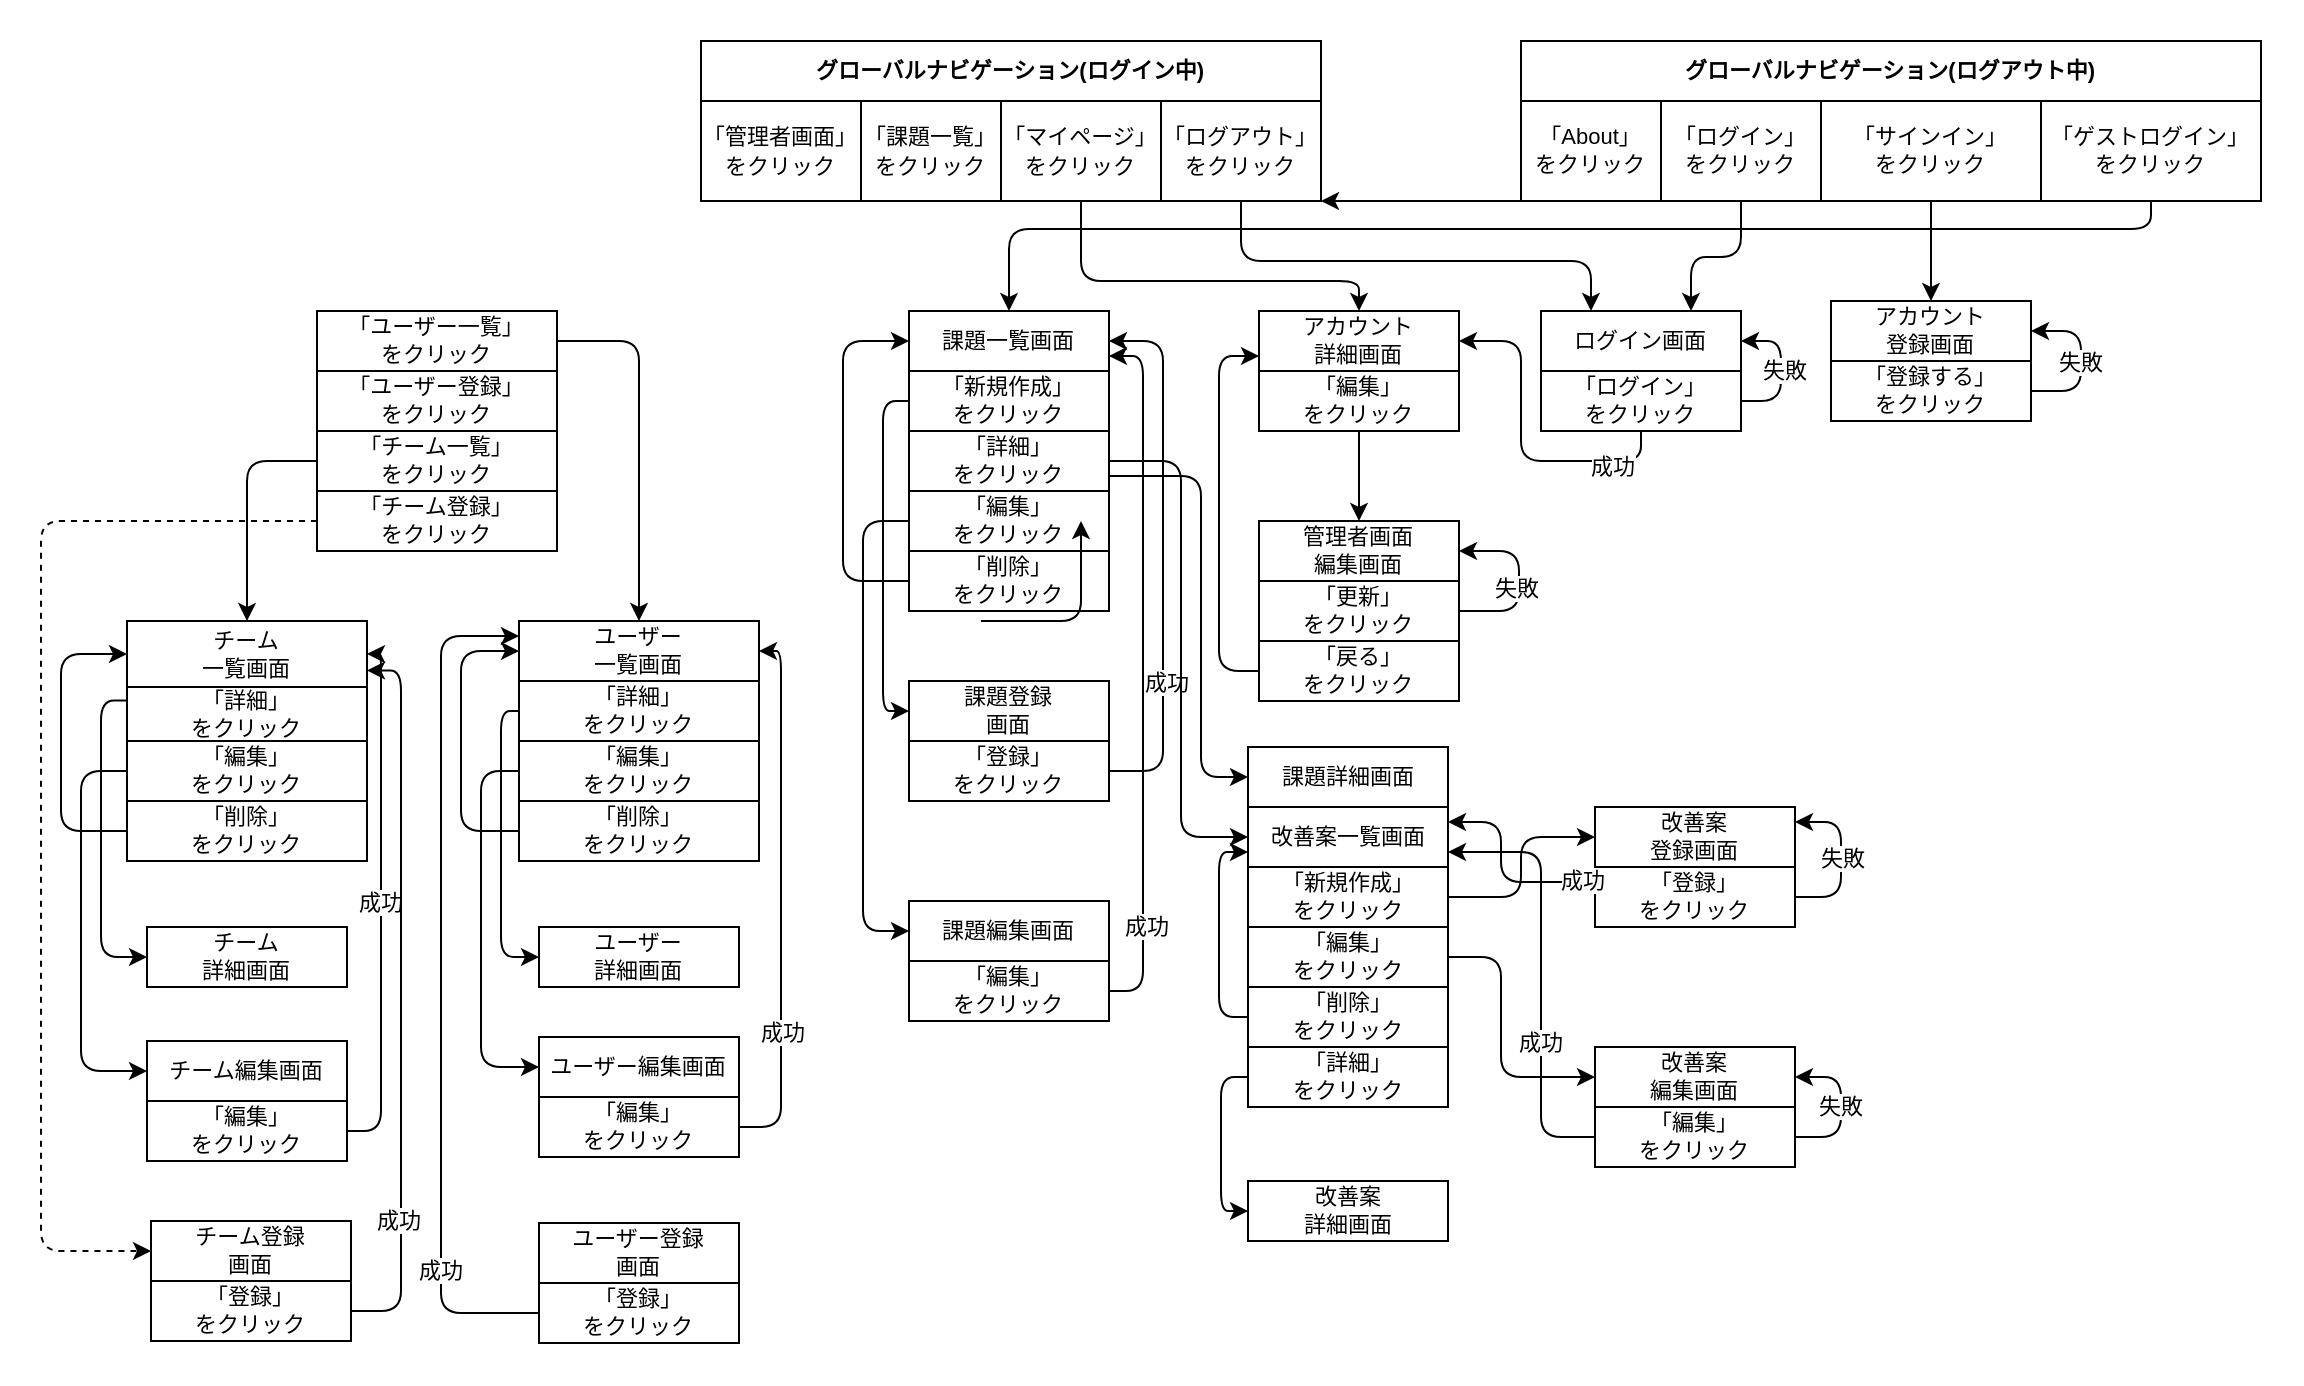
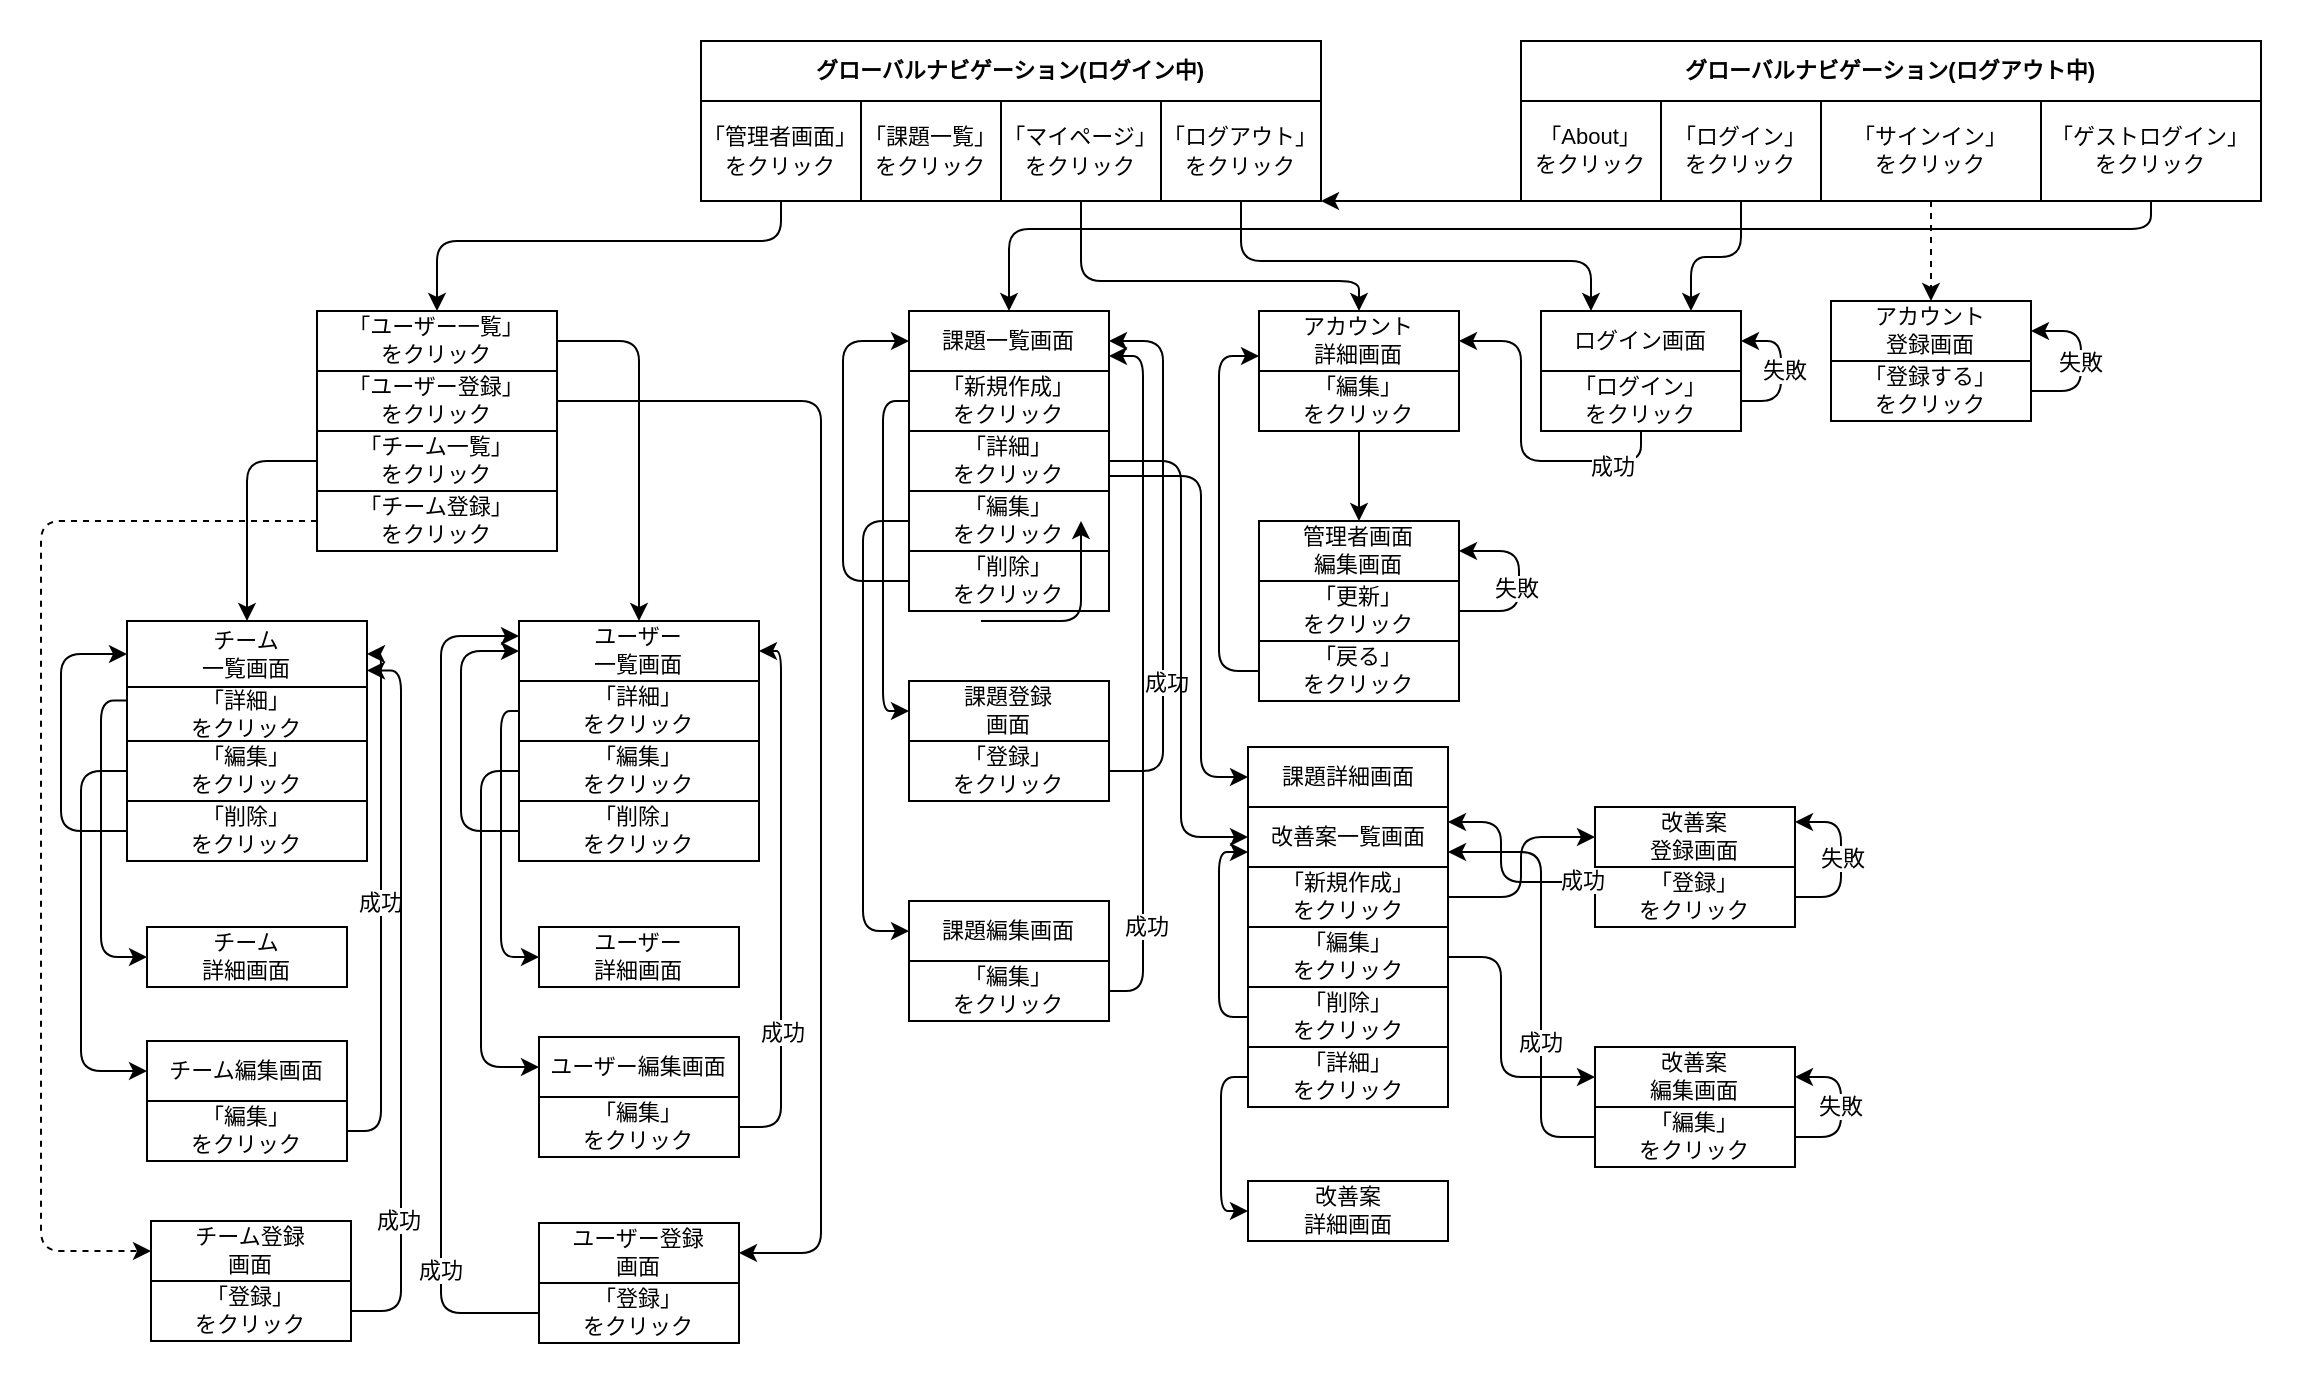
none -> (601, 241)
(1931, 245) -> (1931, 245)
none -> (821, 729)
